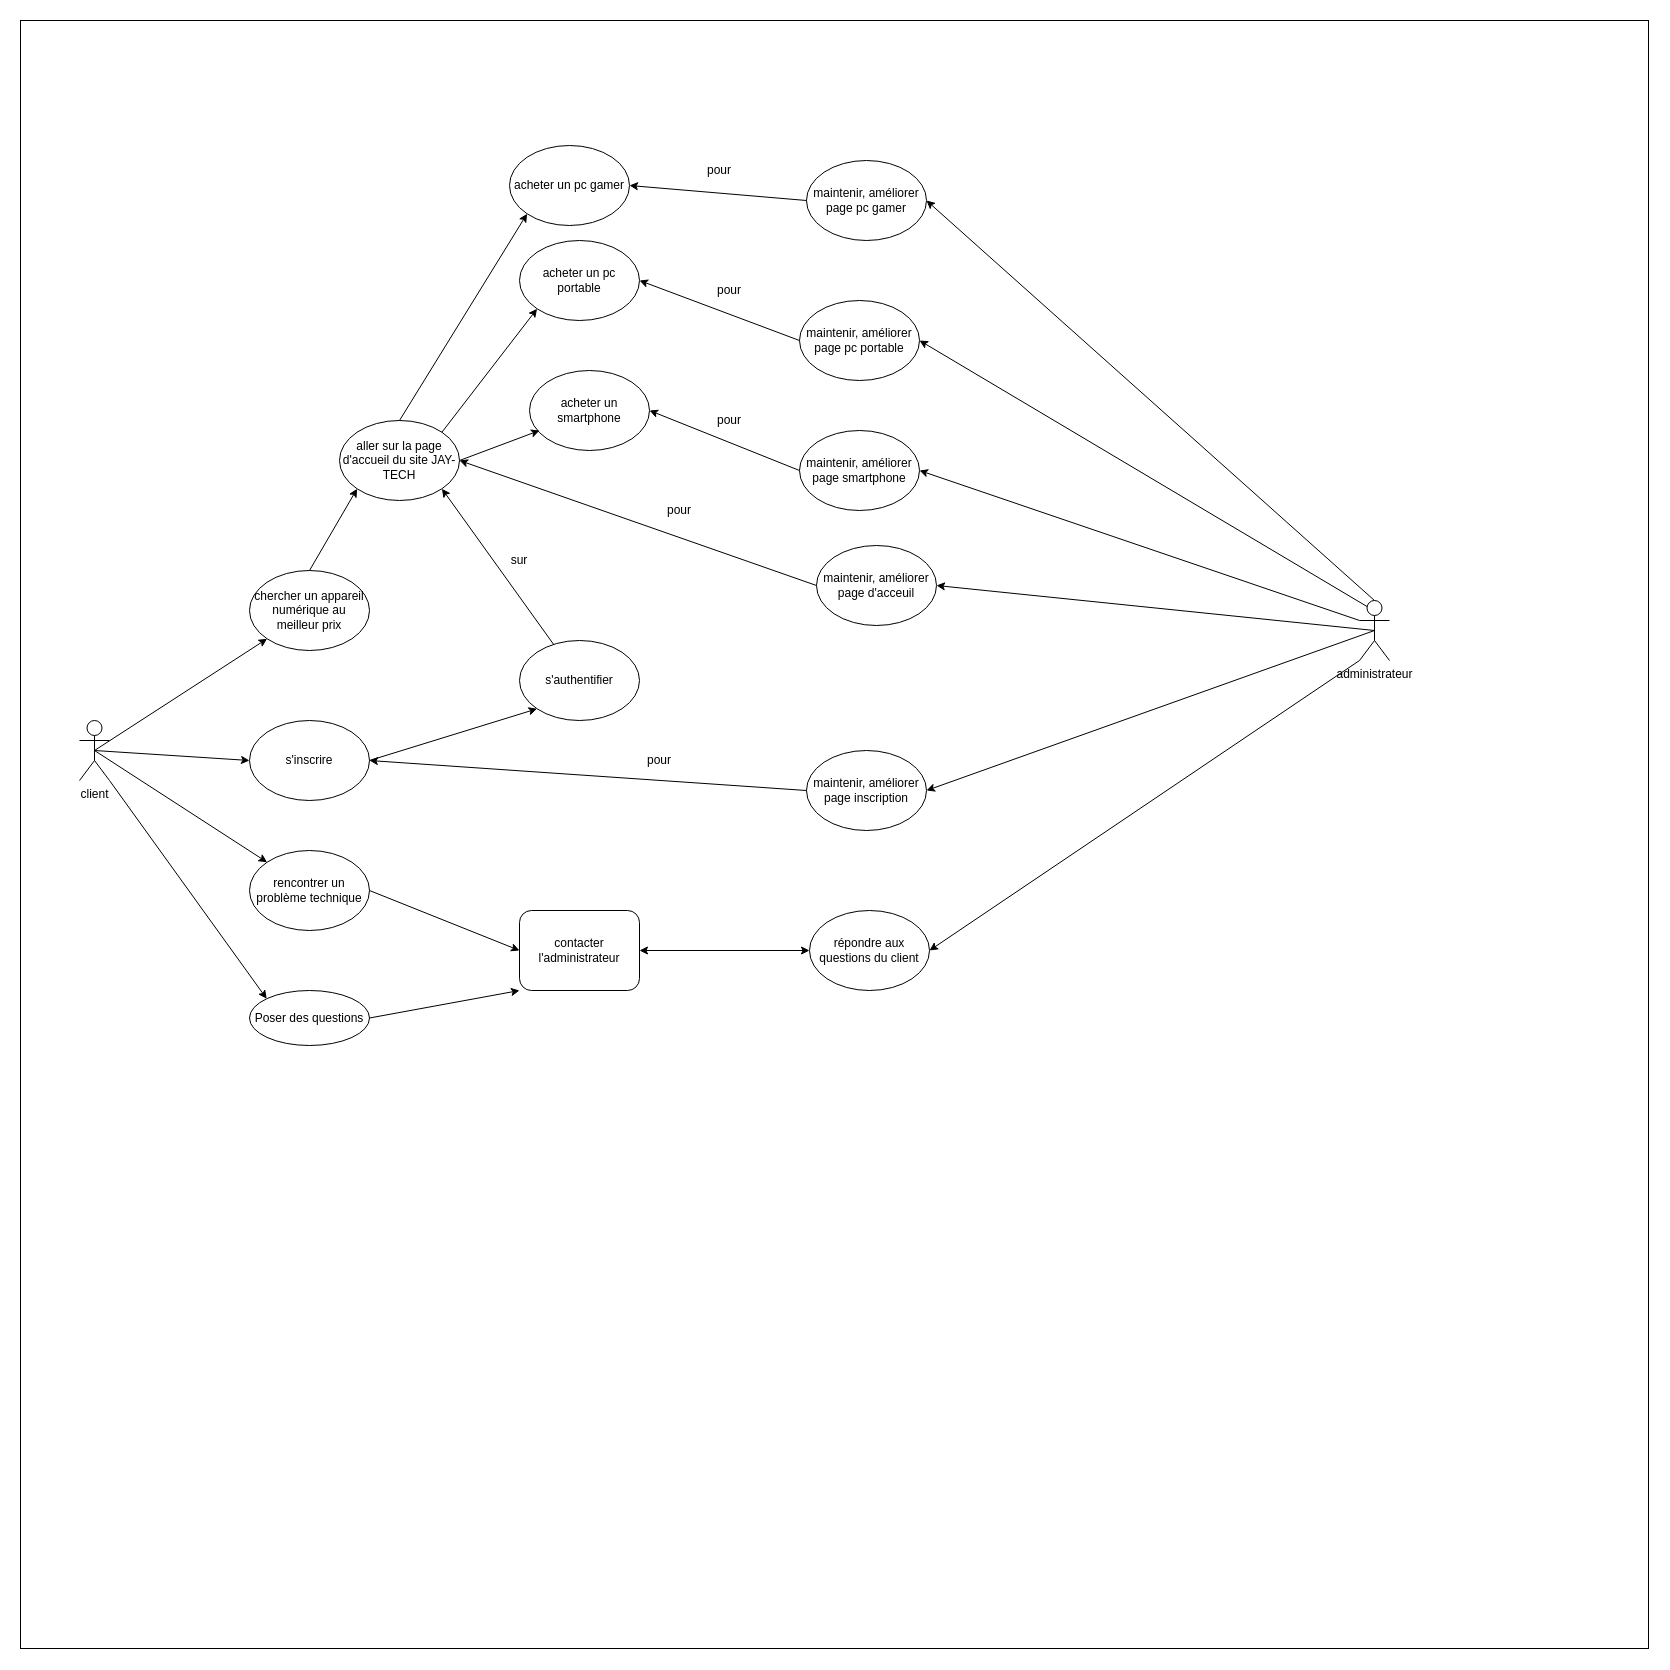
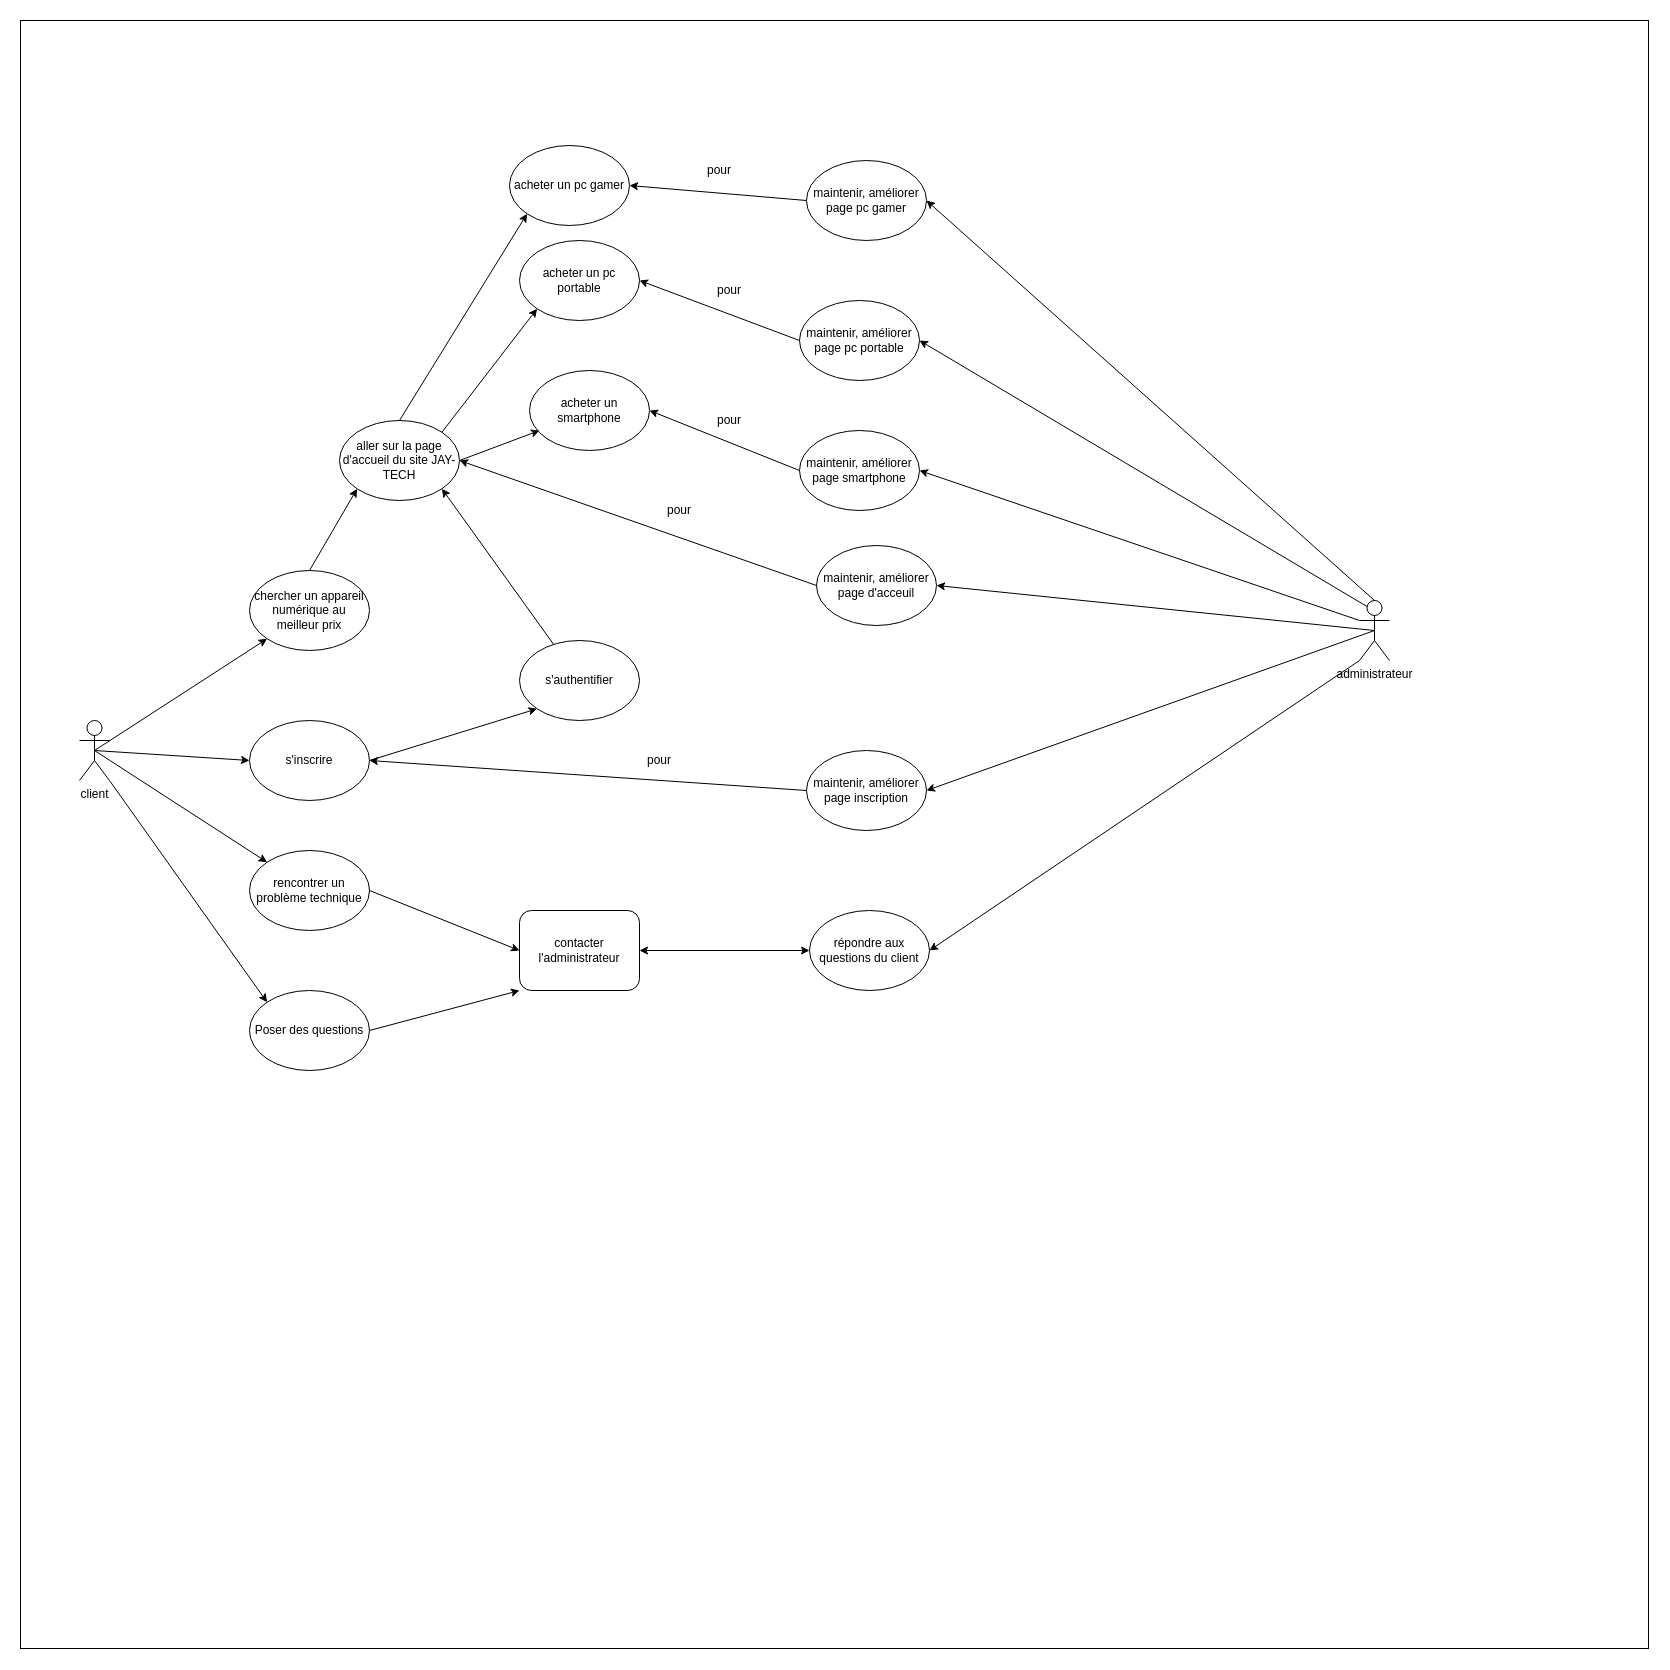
(520, 561) -> none
(310, 1018) -> (310, 1031)
